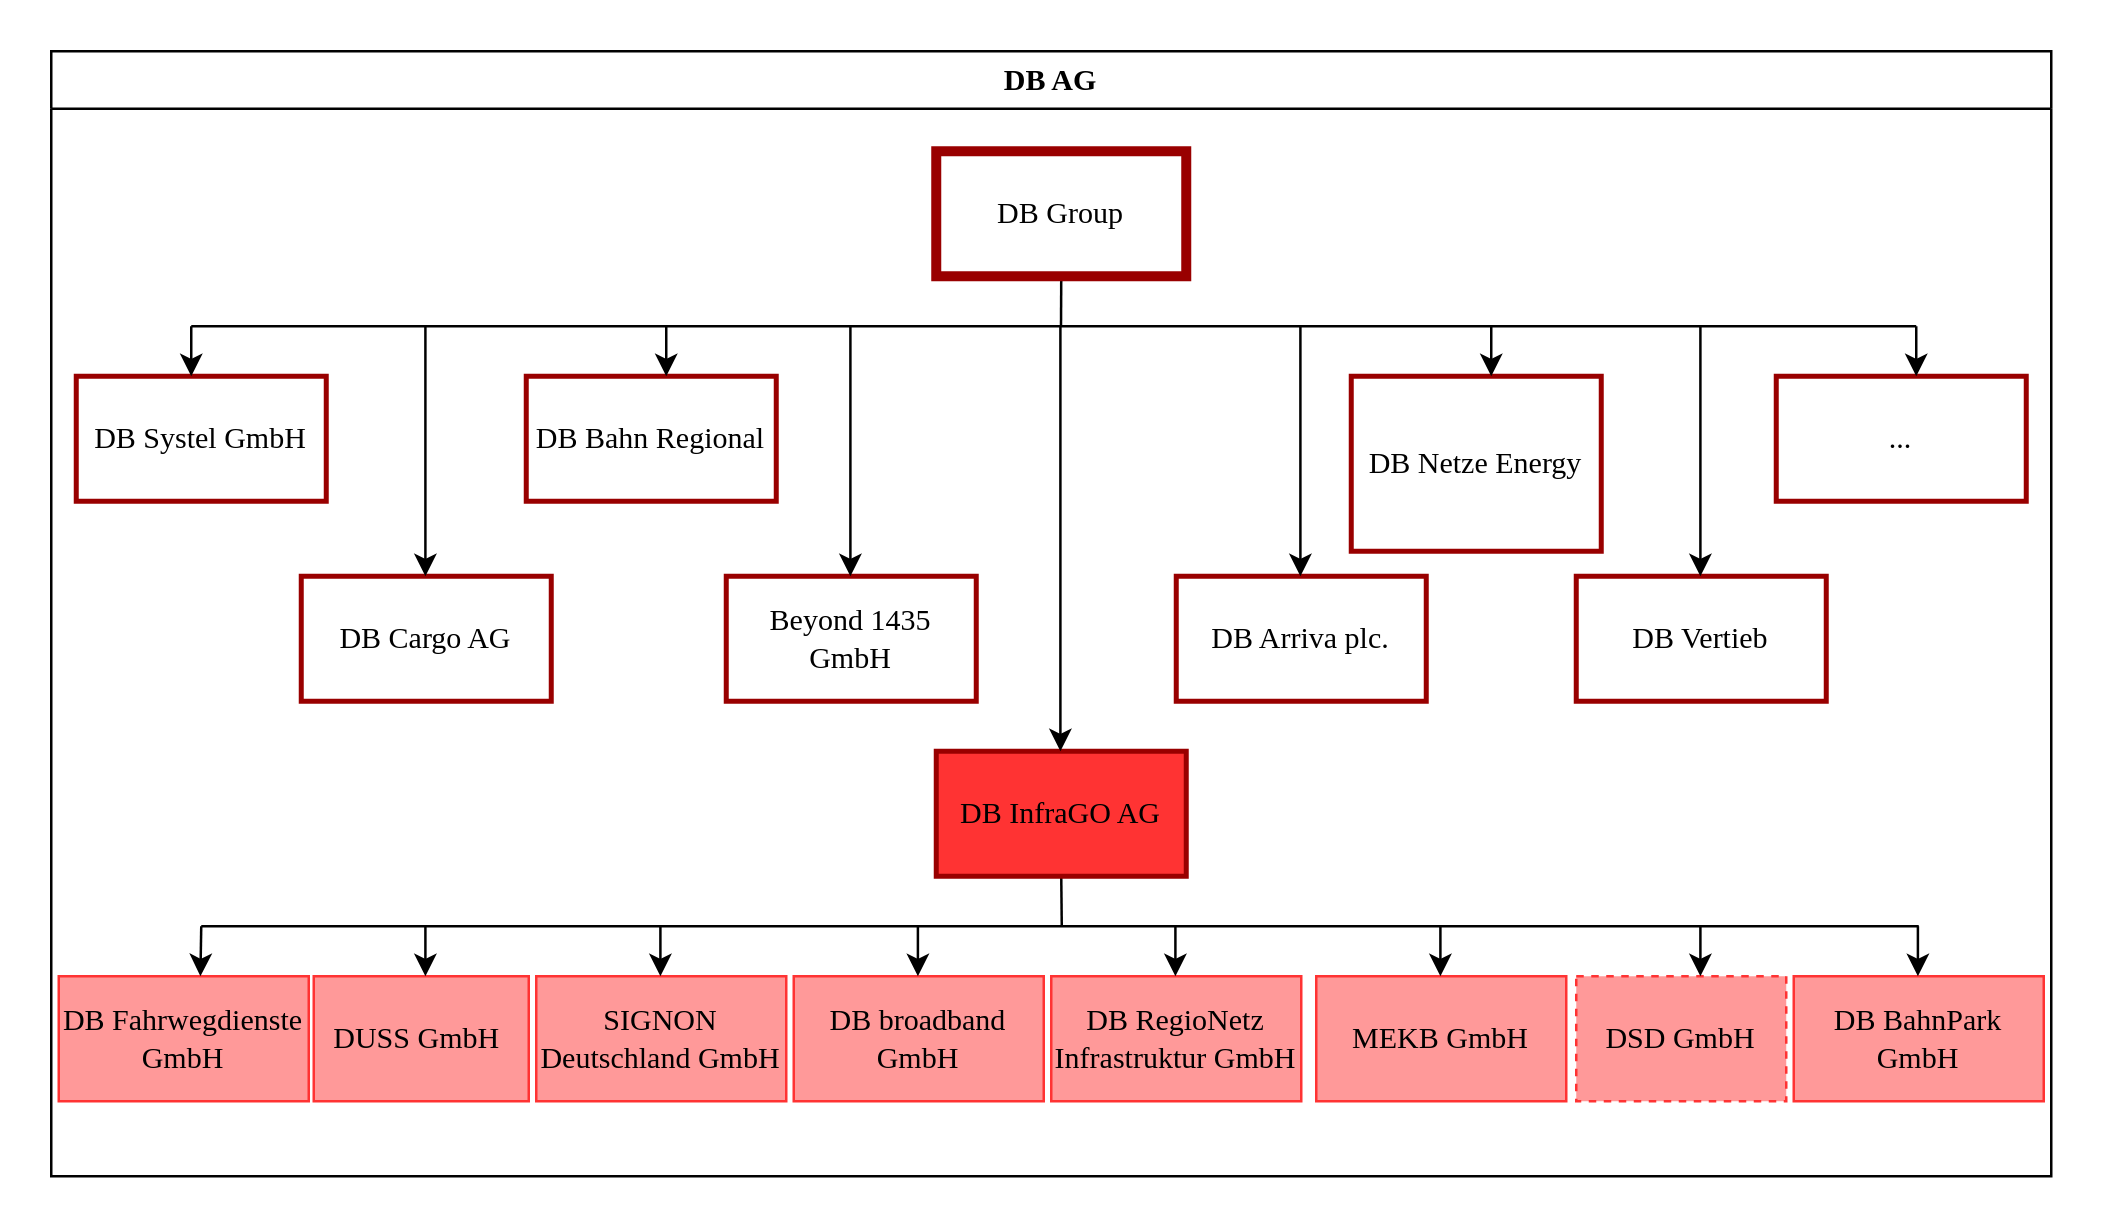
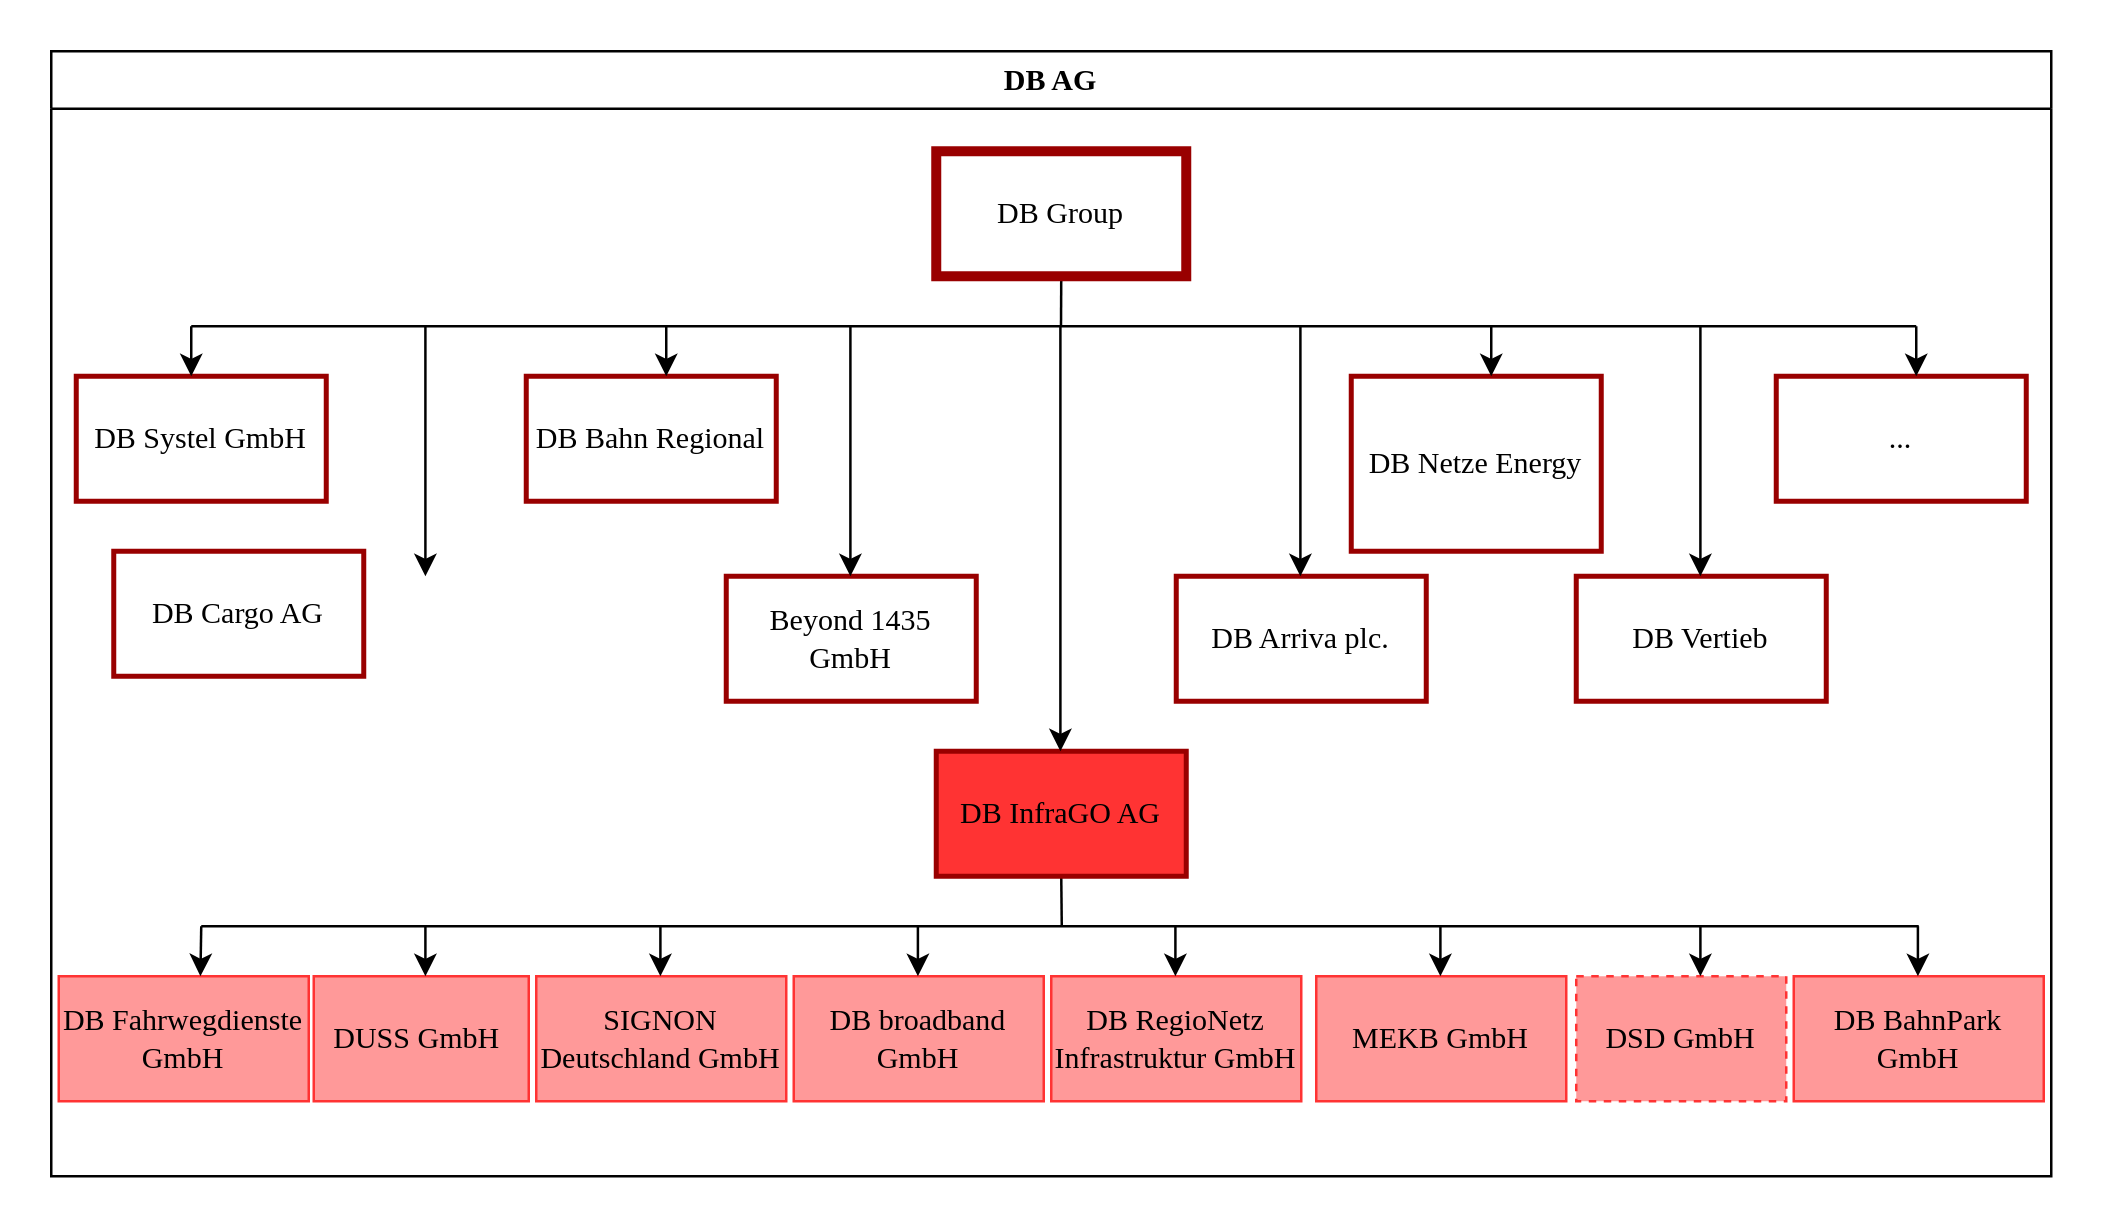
(426, 639) -> (239, 614)
